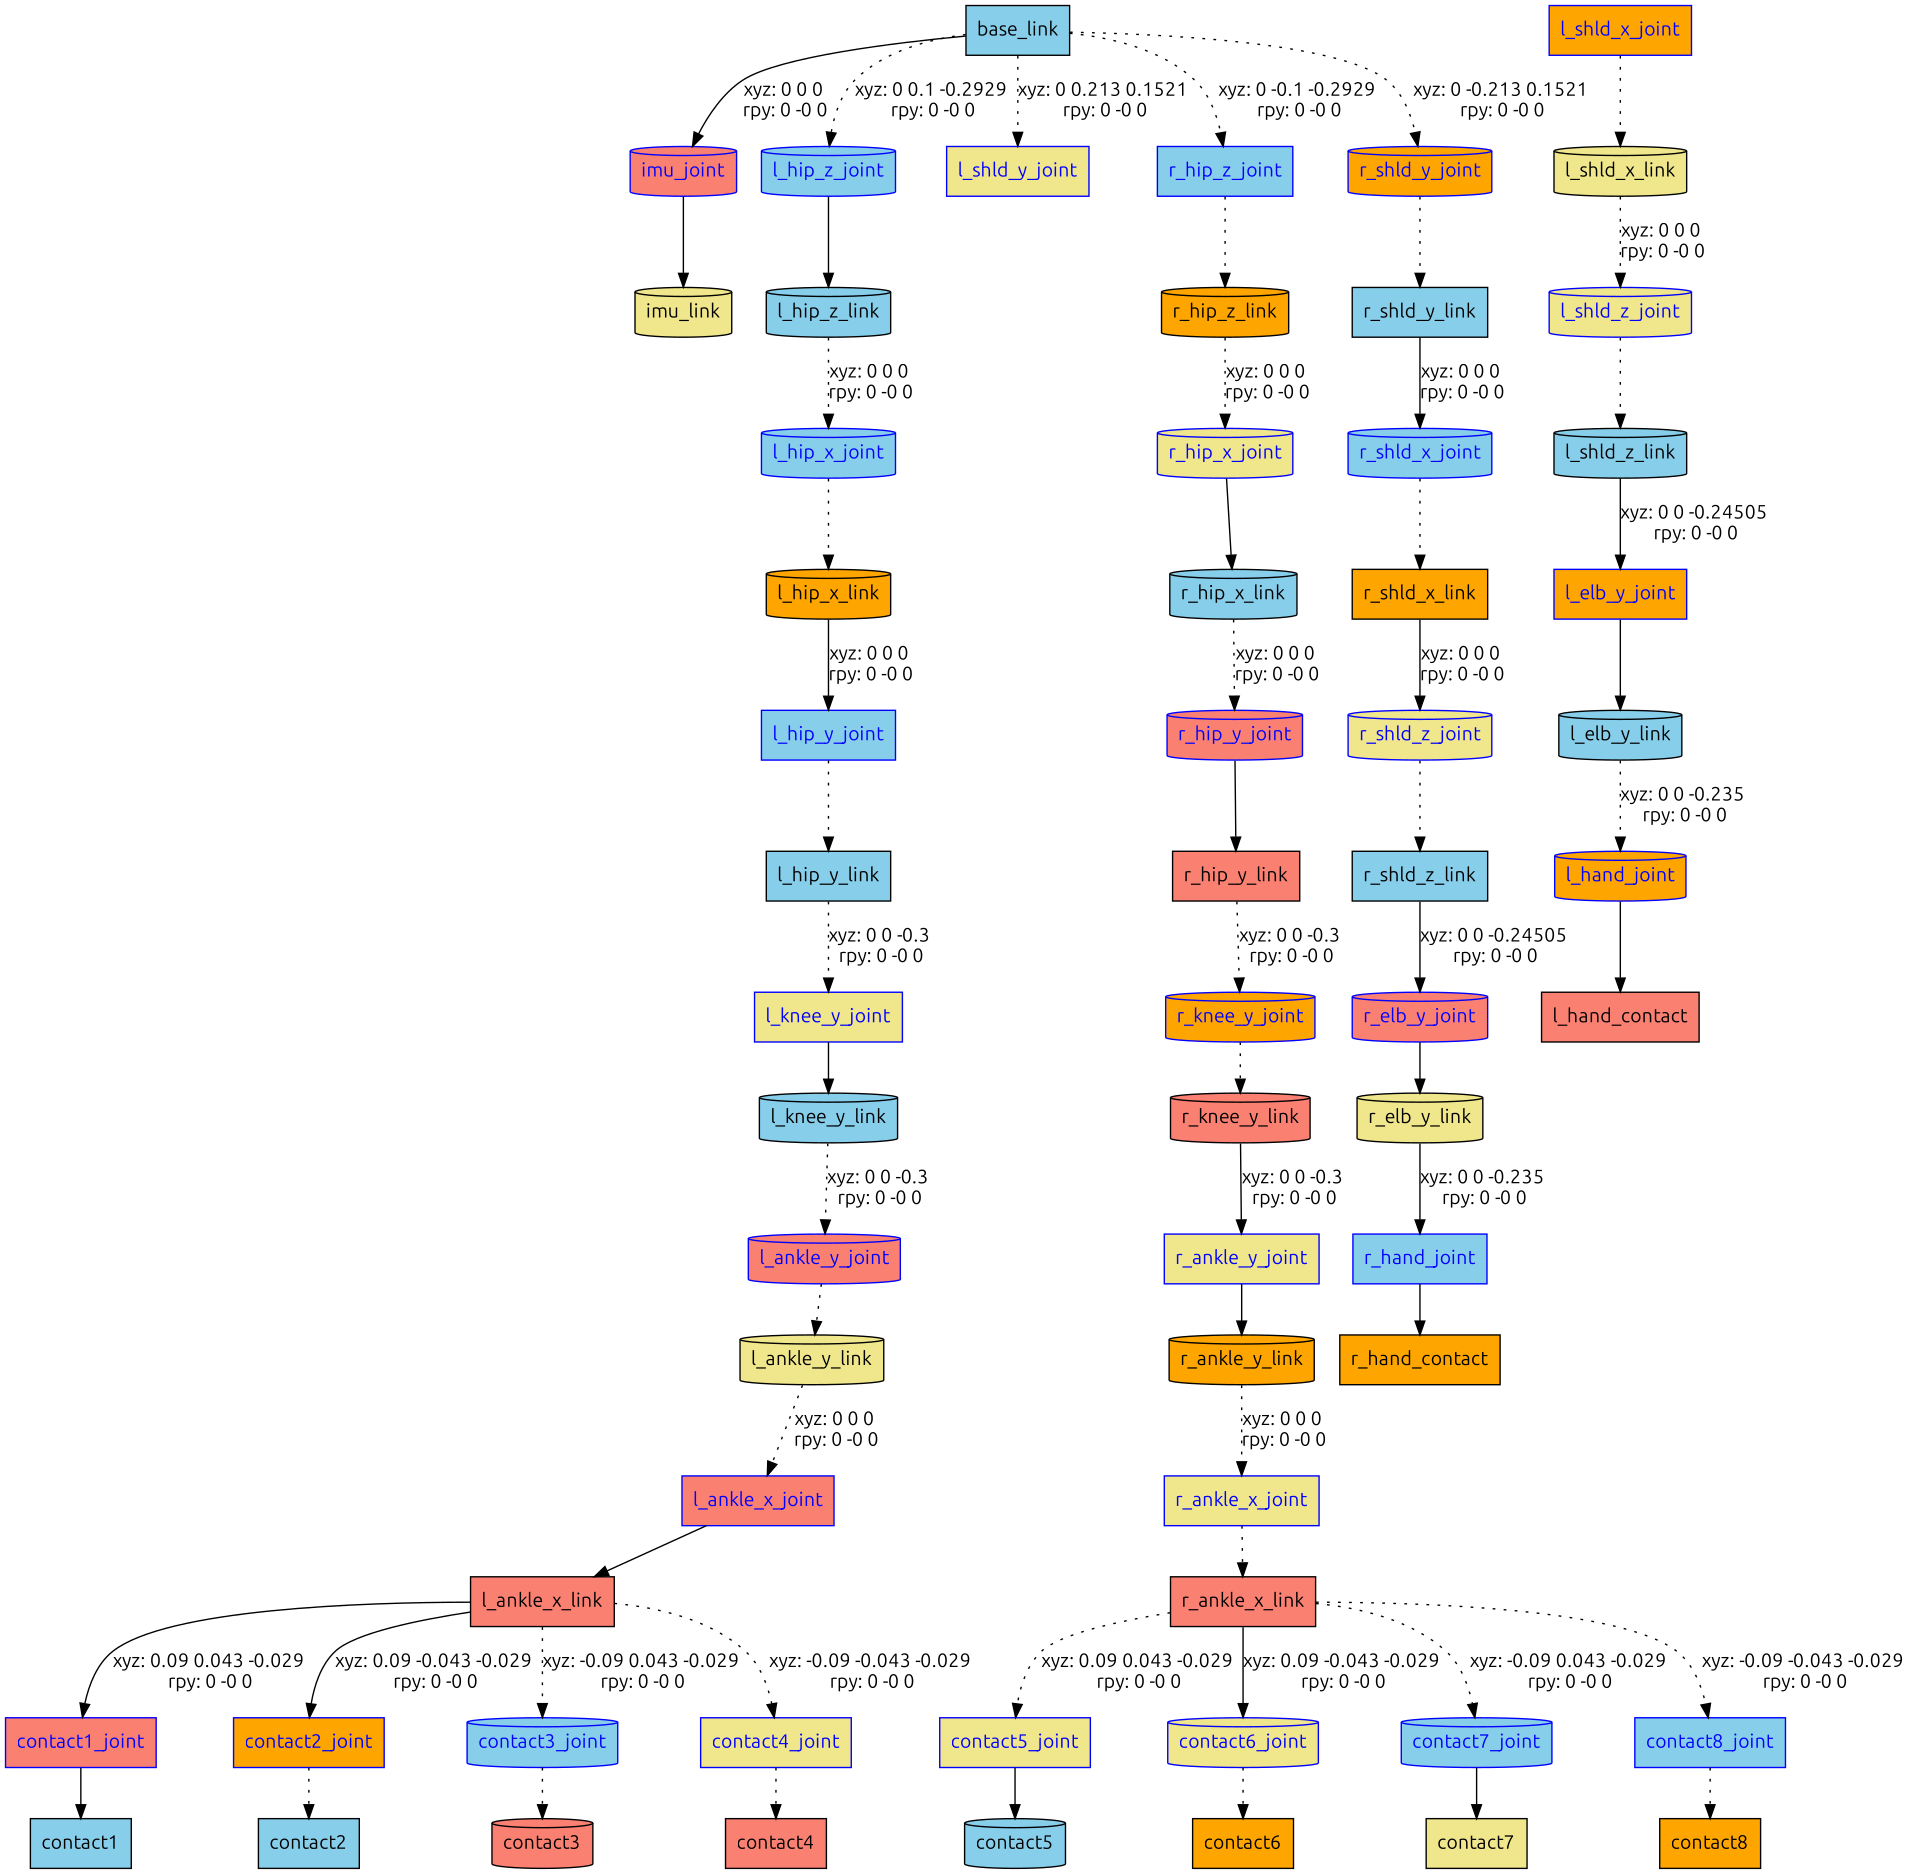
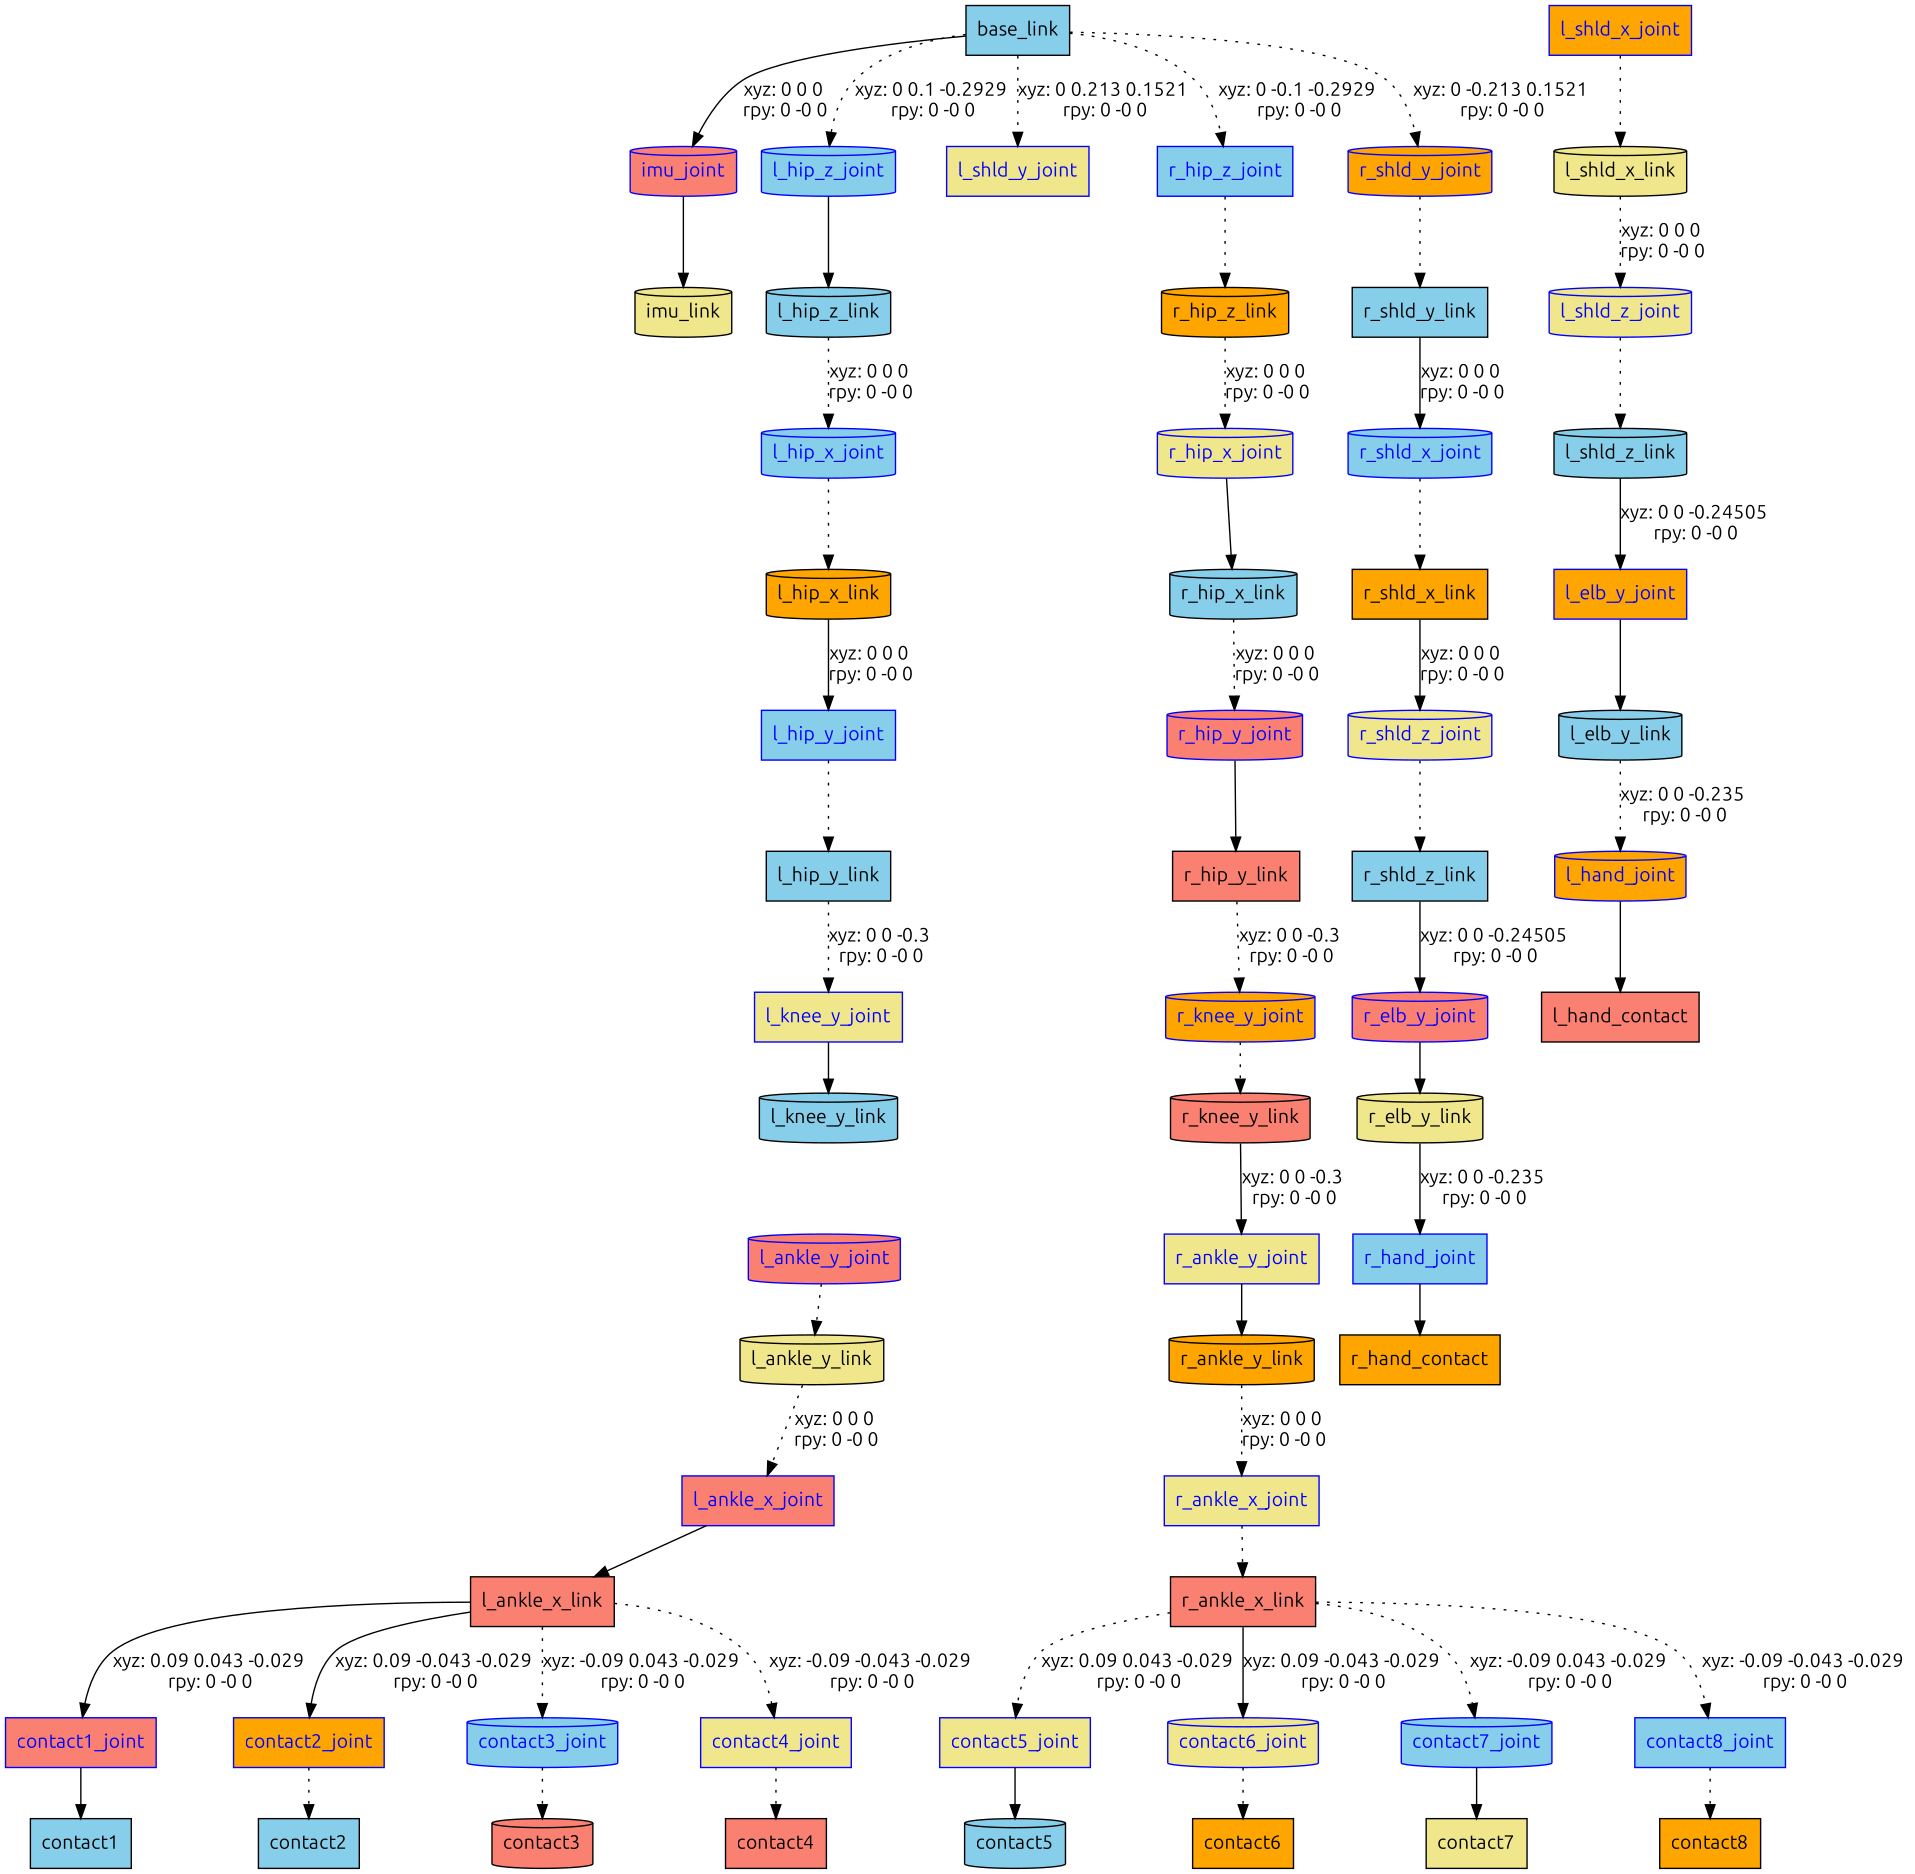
(827, 1182) -> none
